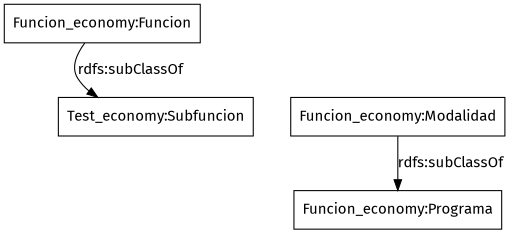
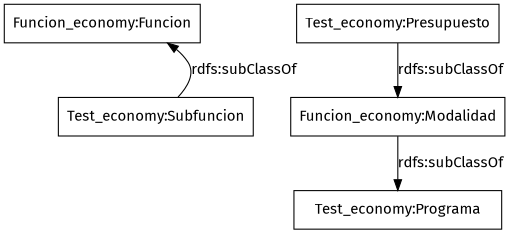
none -> (398, 24)
(75, 68) -> (191, 73)
(398, 210) -> (398, 210)
